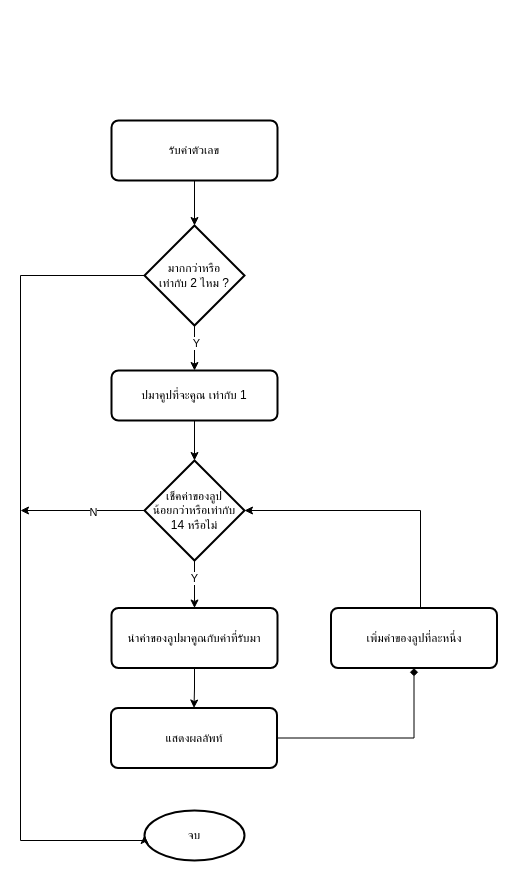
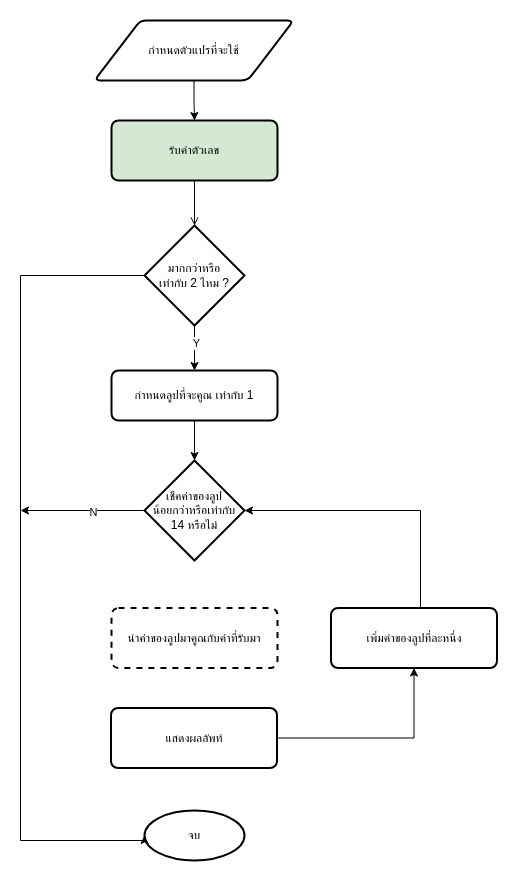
none -> (194, 51)
none -> (194, 97)
(195, 151) -> (195, 151)
(195, 217) -> (195, 219)
(195, 396) -> (195, 396)
(195, 581) -> none
(195, 638) -> (195, 638)
(414, 677) -> (414, 676)
(195, 684) -> none
